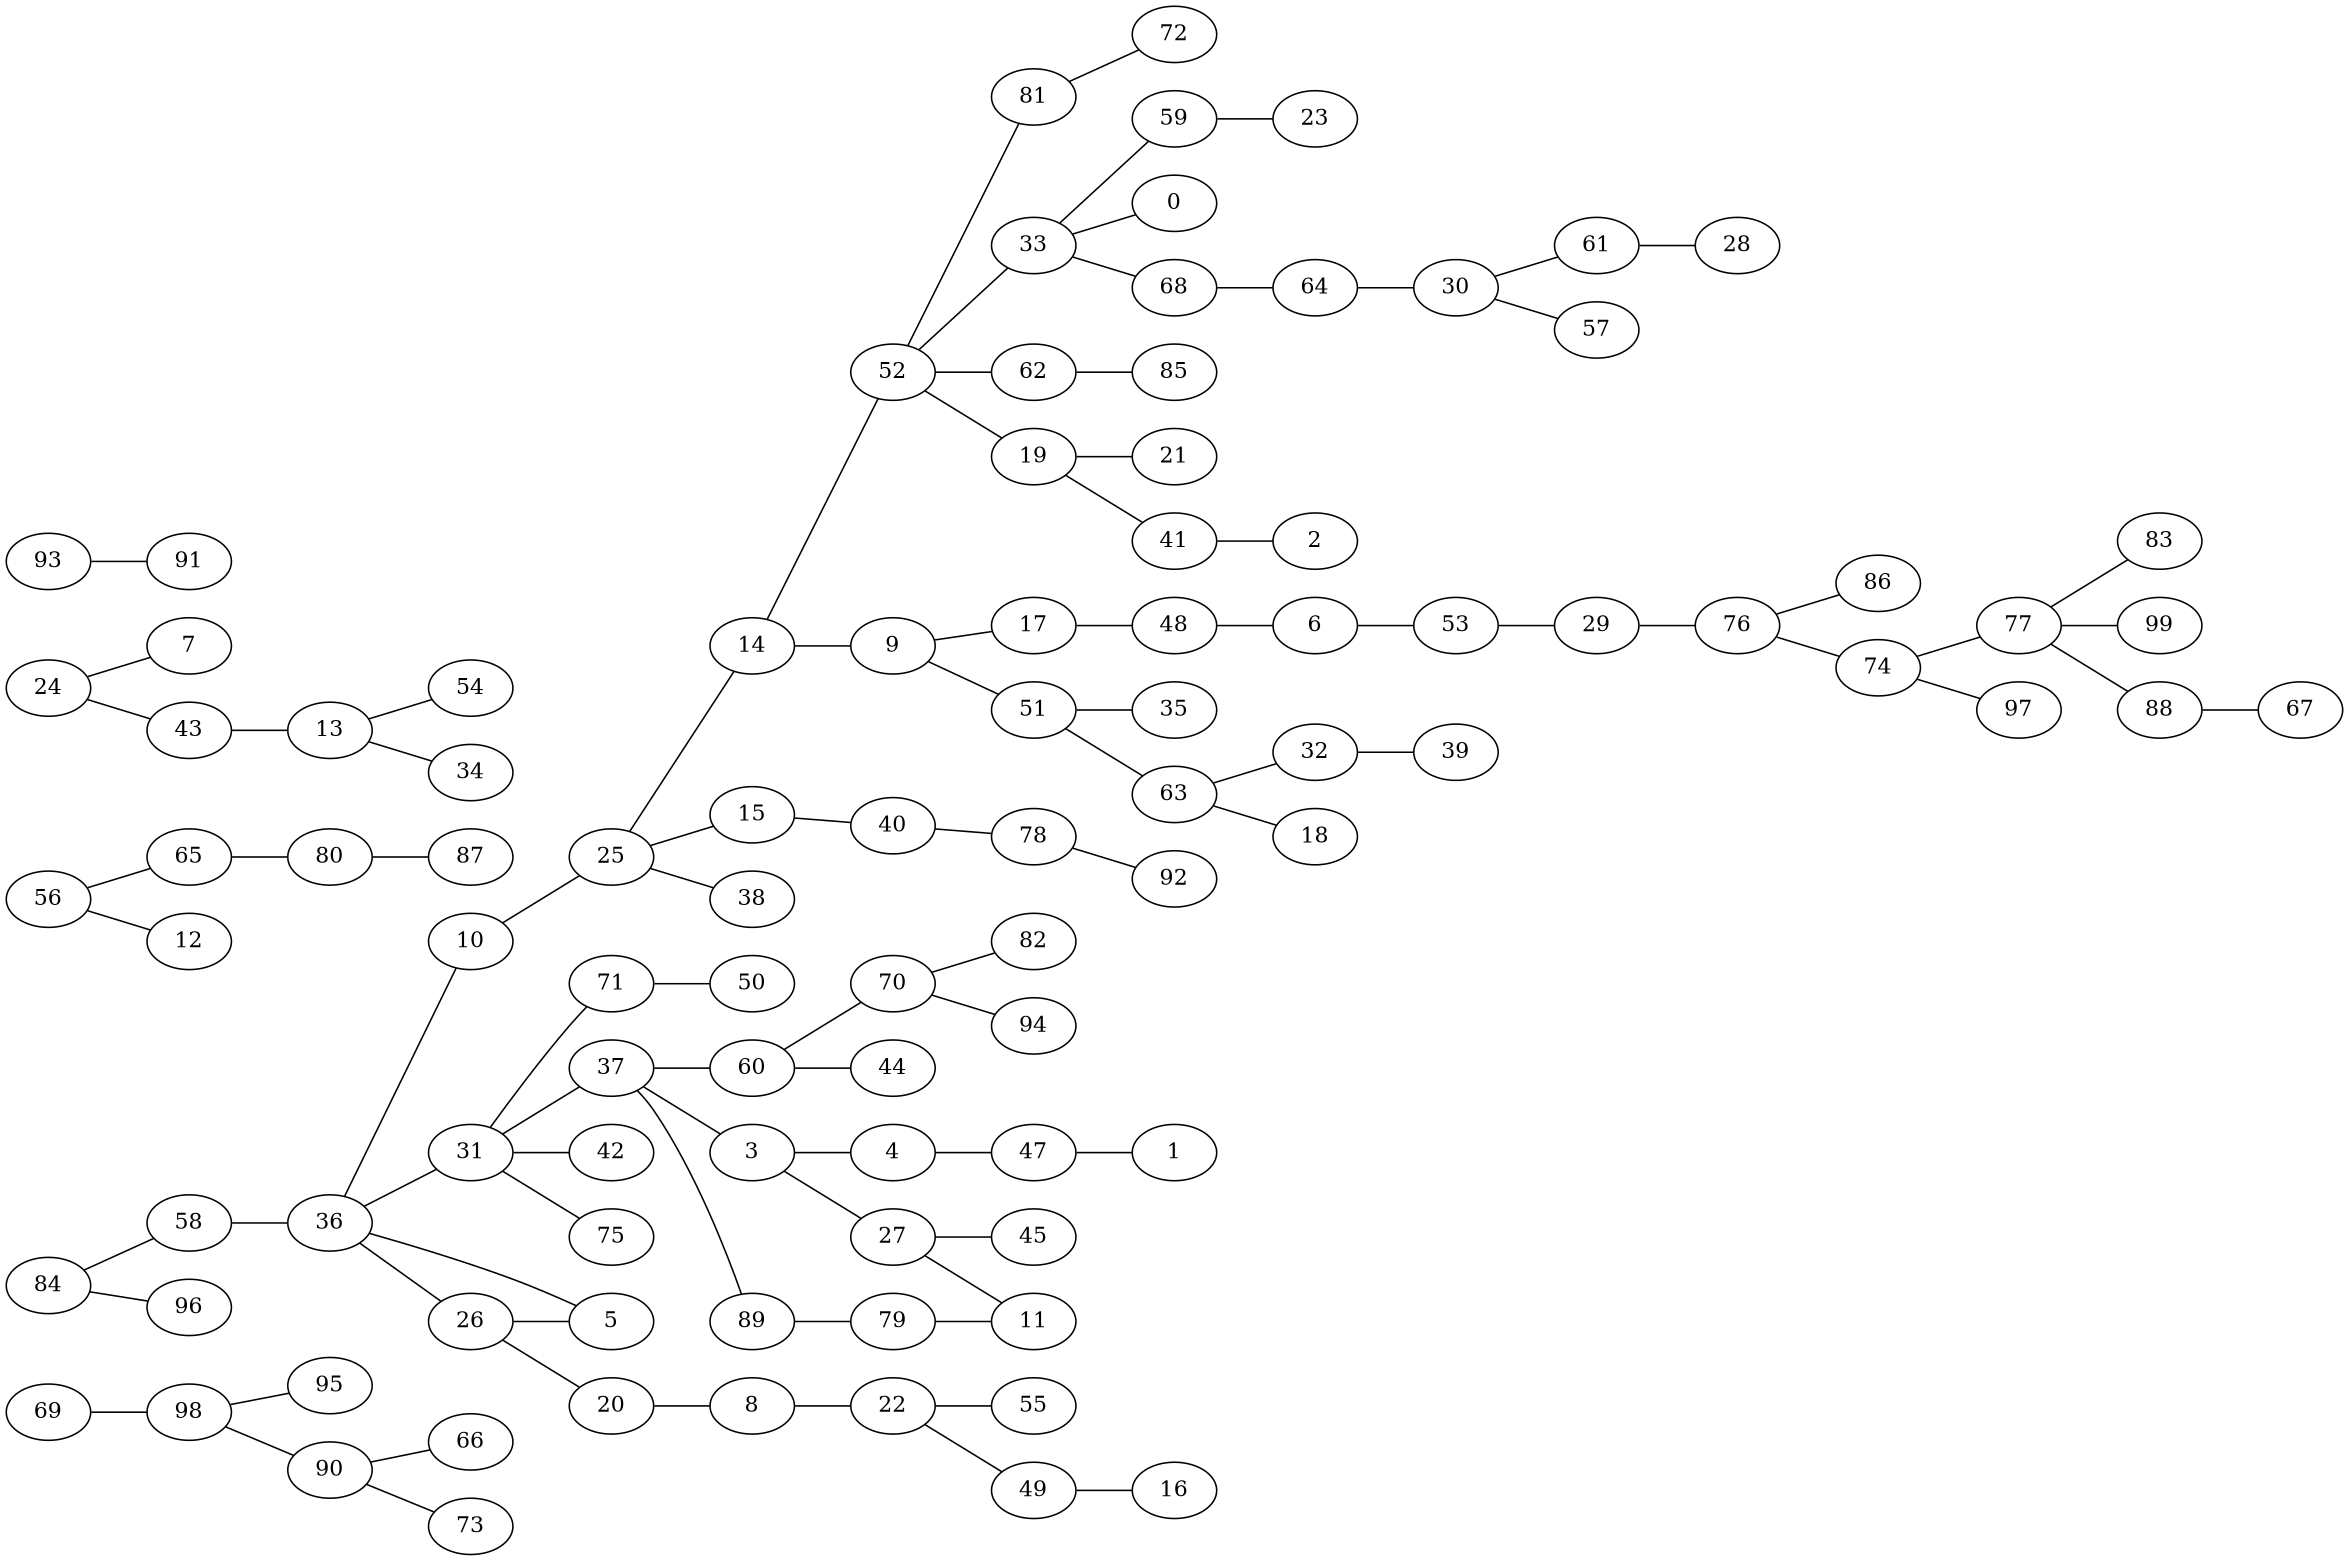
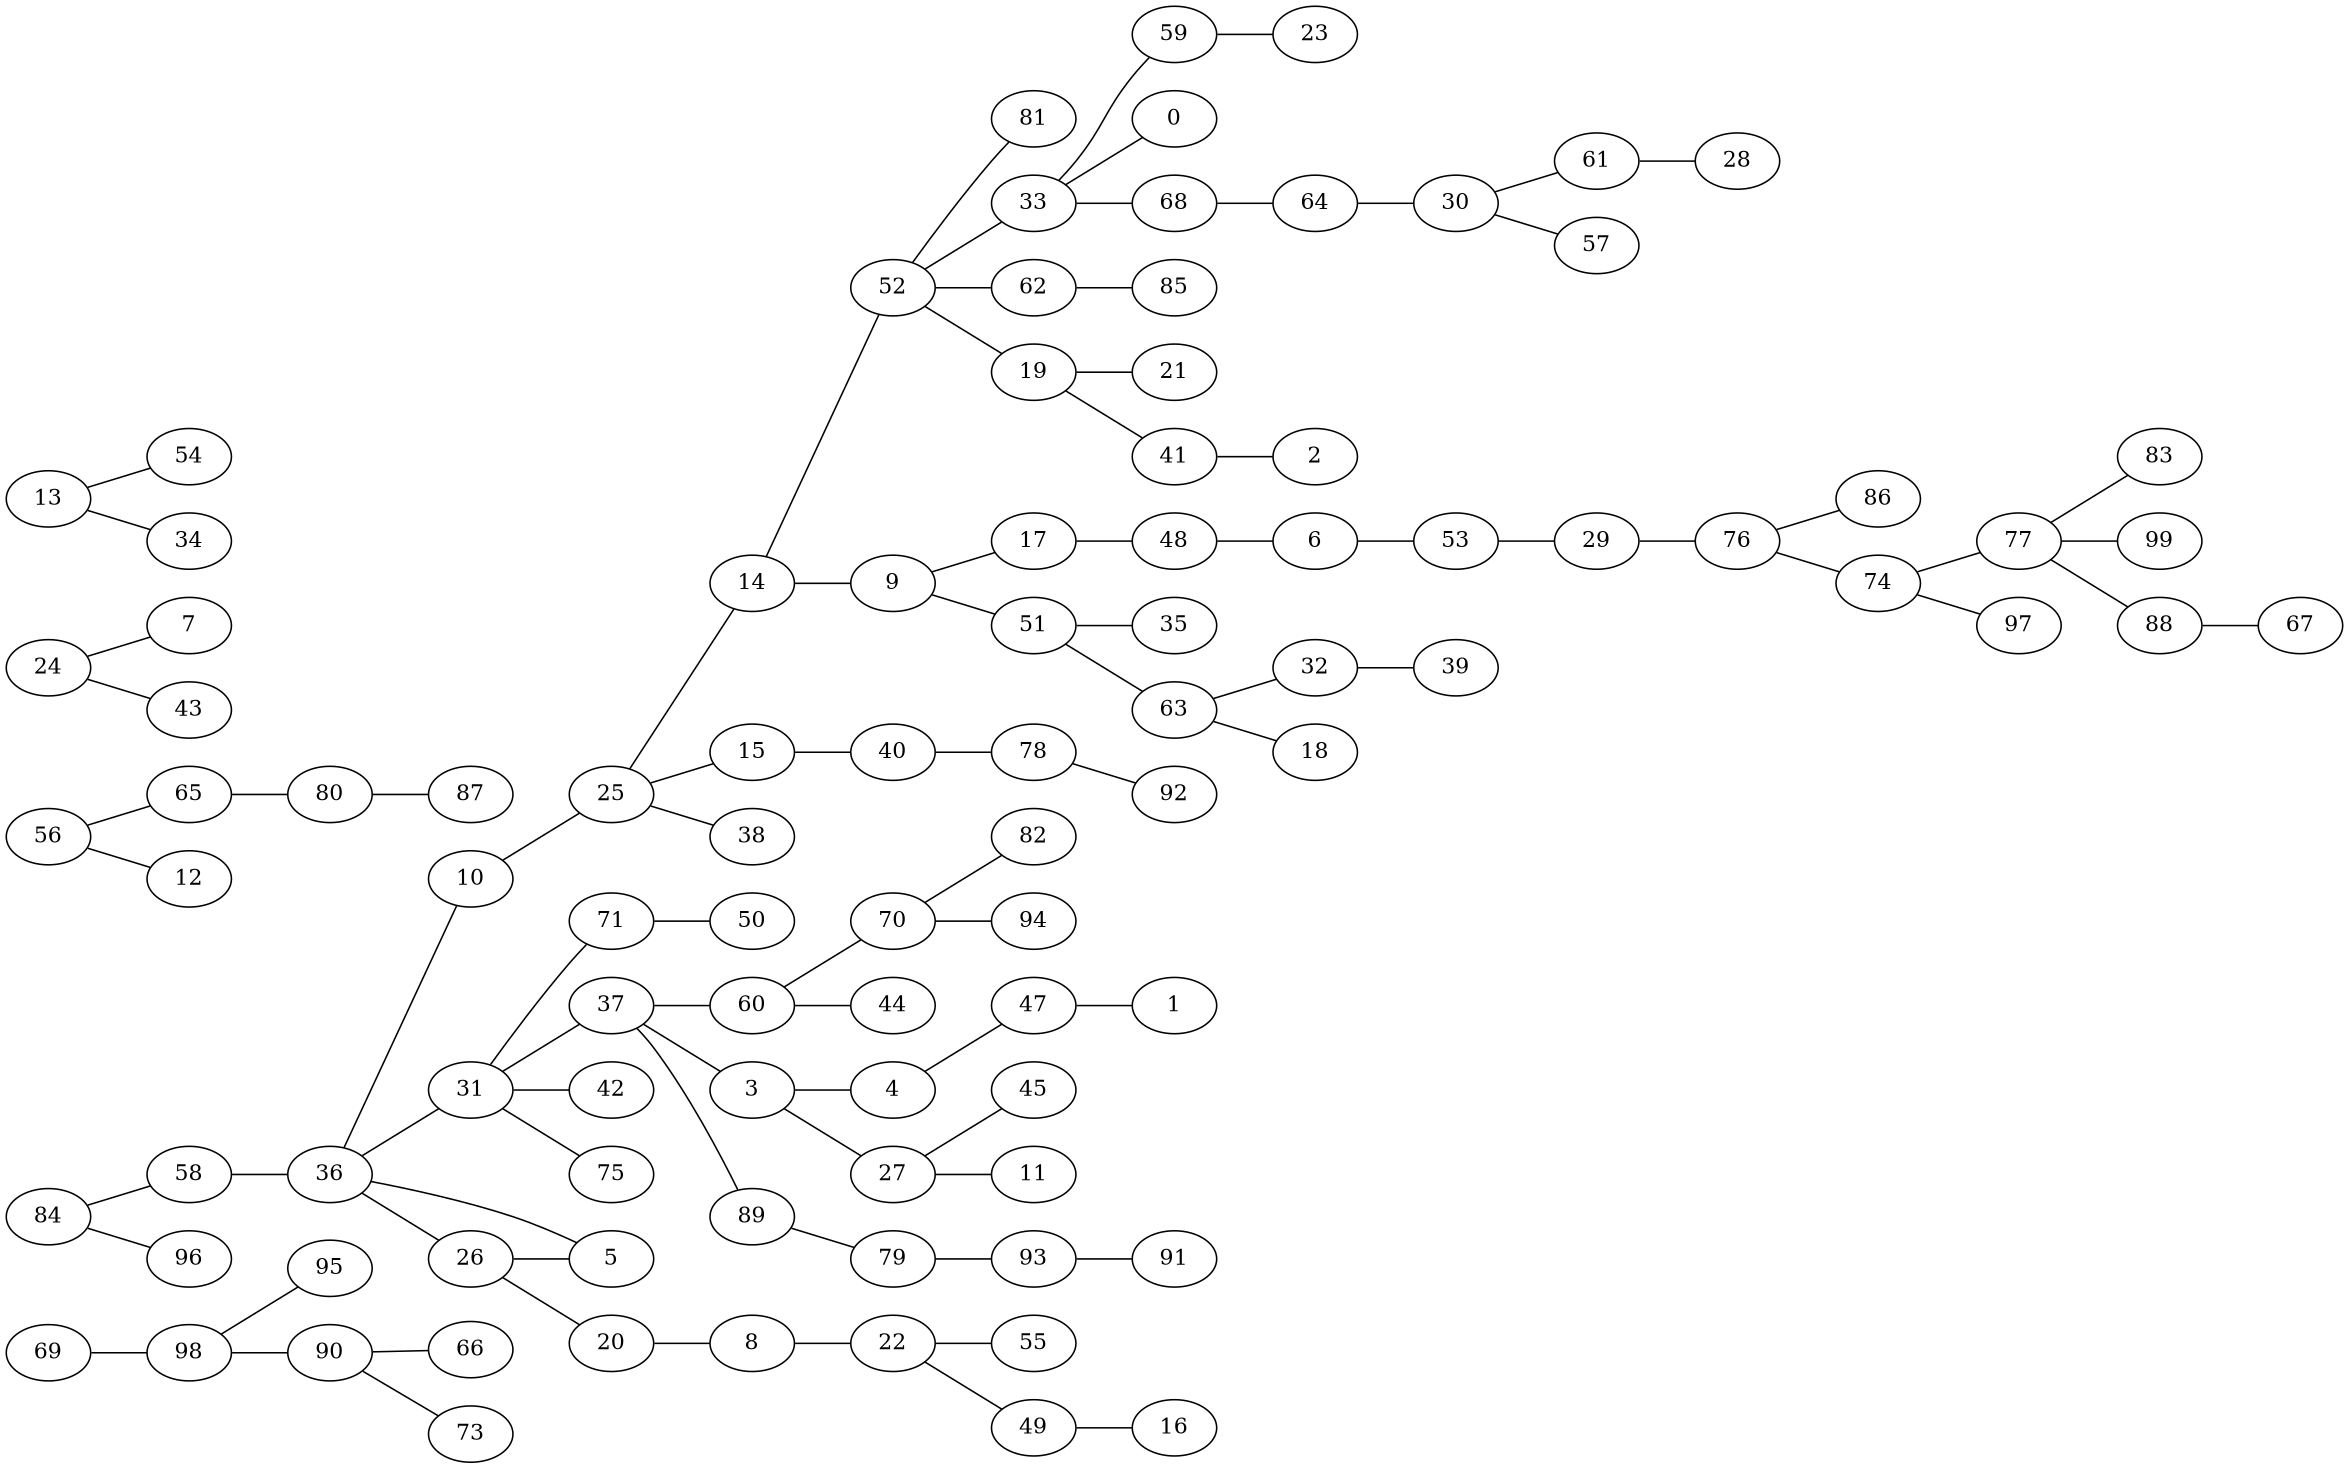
(1174, 34) -> none
(260, 730) -> none
(964, 1321) -> (964, 1259)
